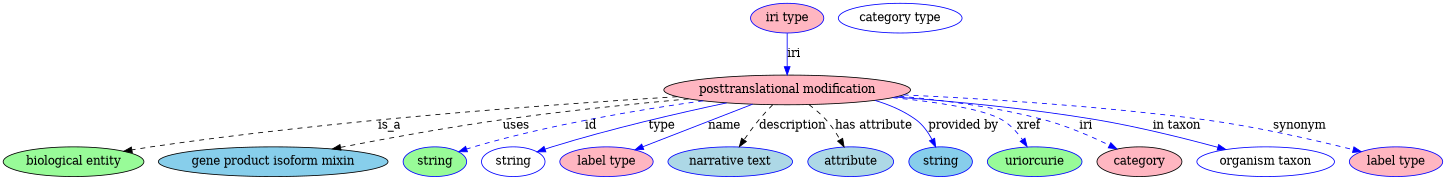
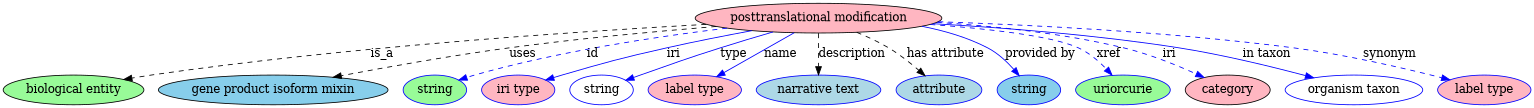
(900, 18) -> none
(787, 50) -> (652, 51)
